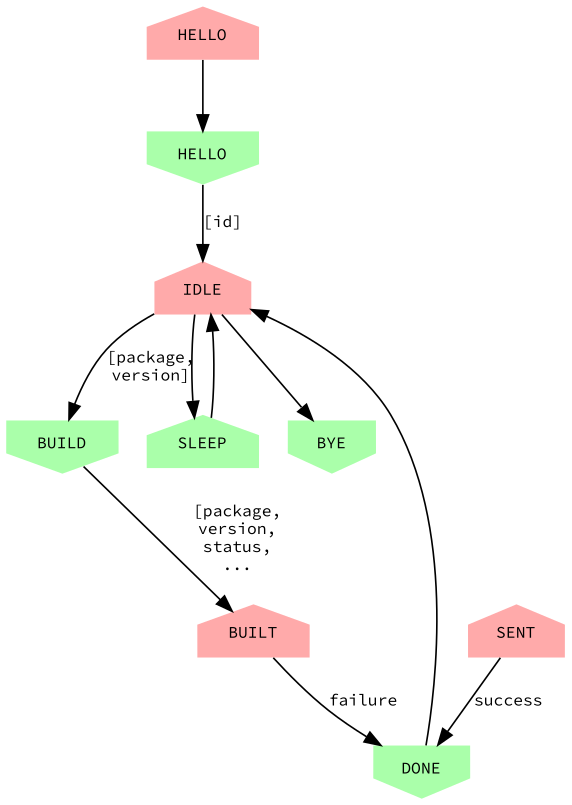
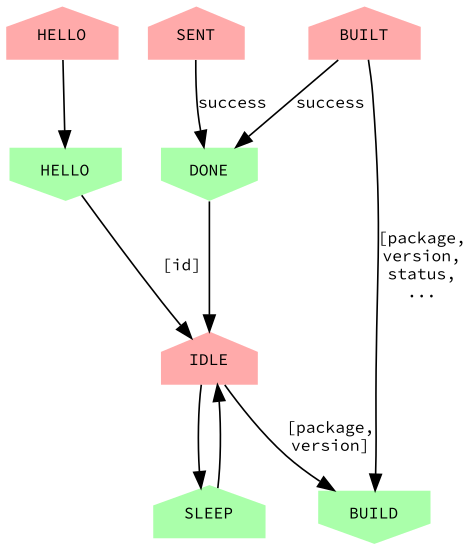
(332, 444) -> none
(152, 533) -> (378, 267)
(364, 702) -> (331, 104)
